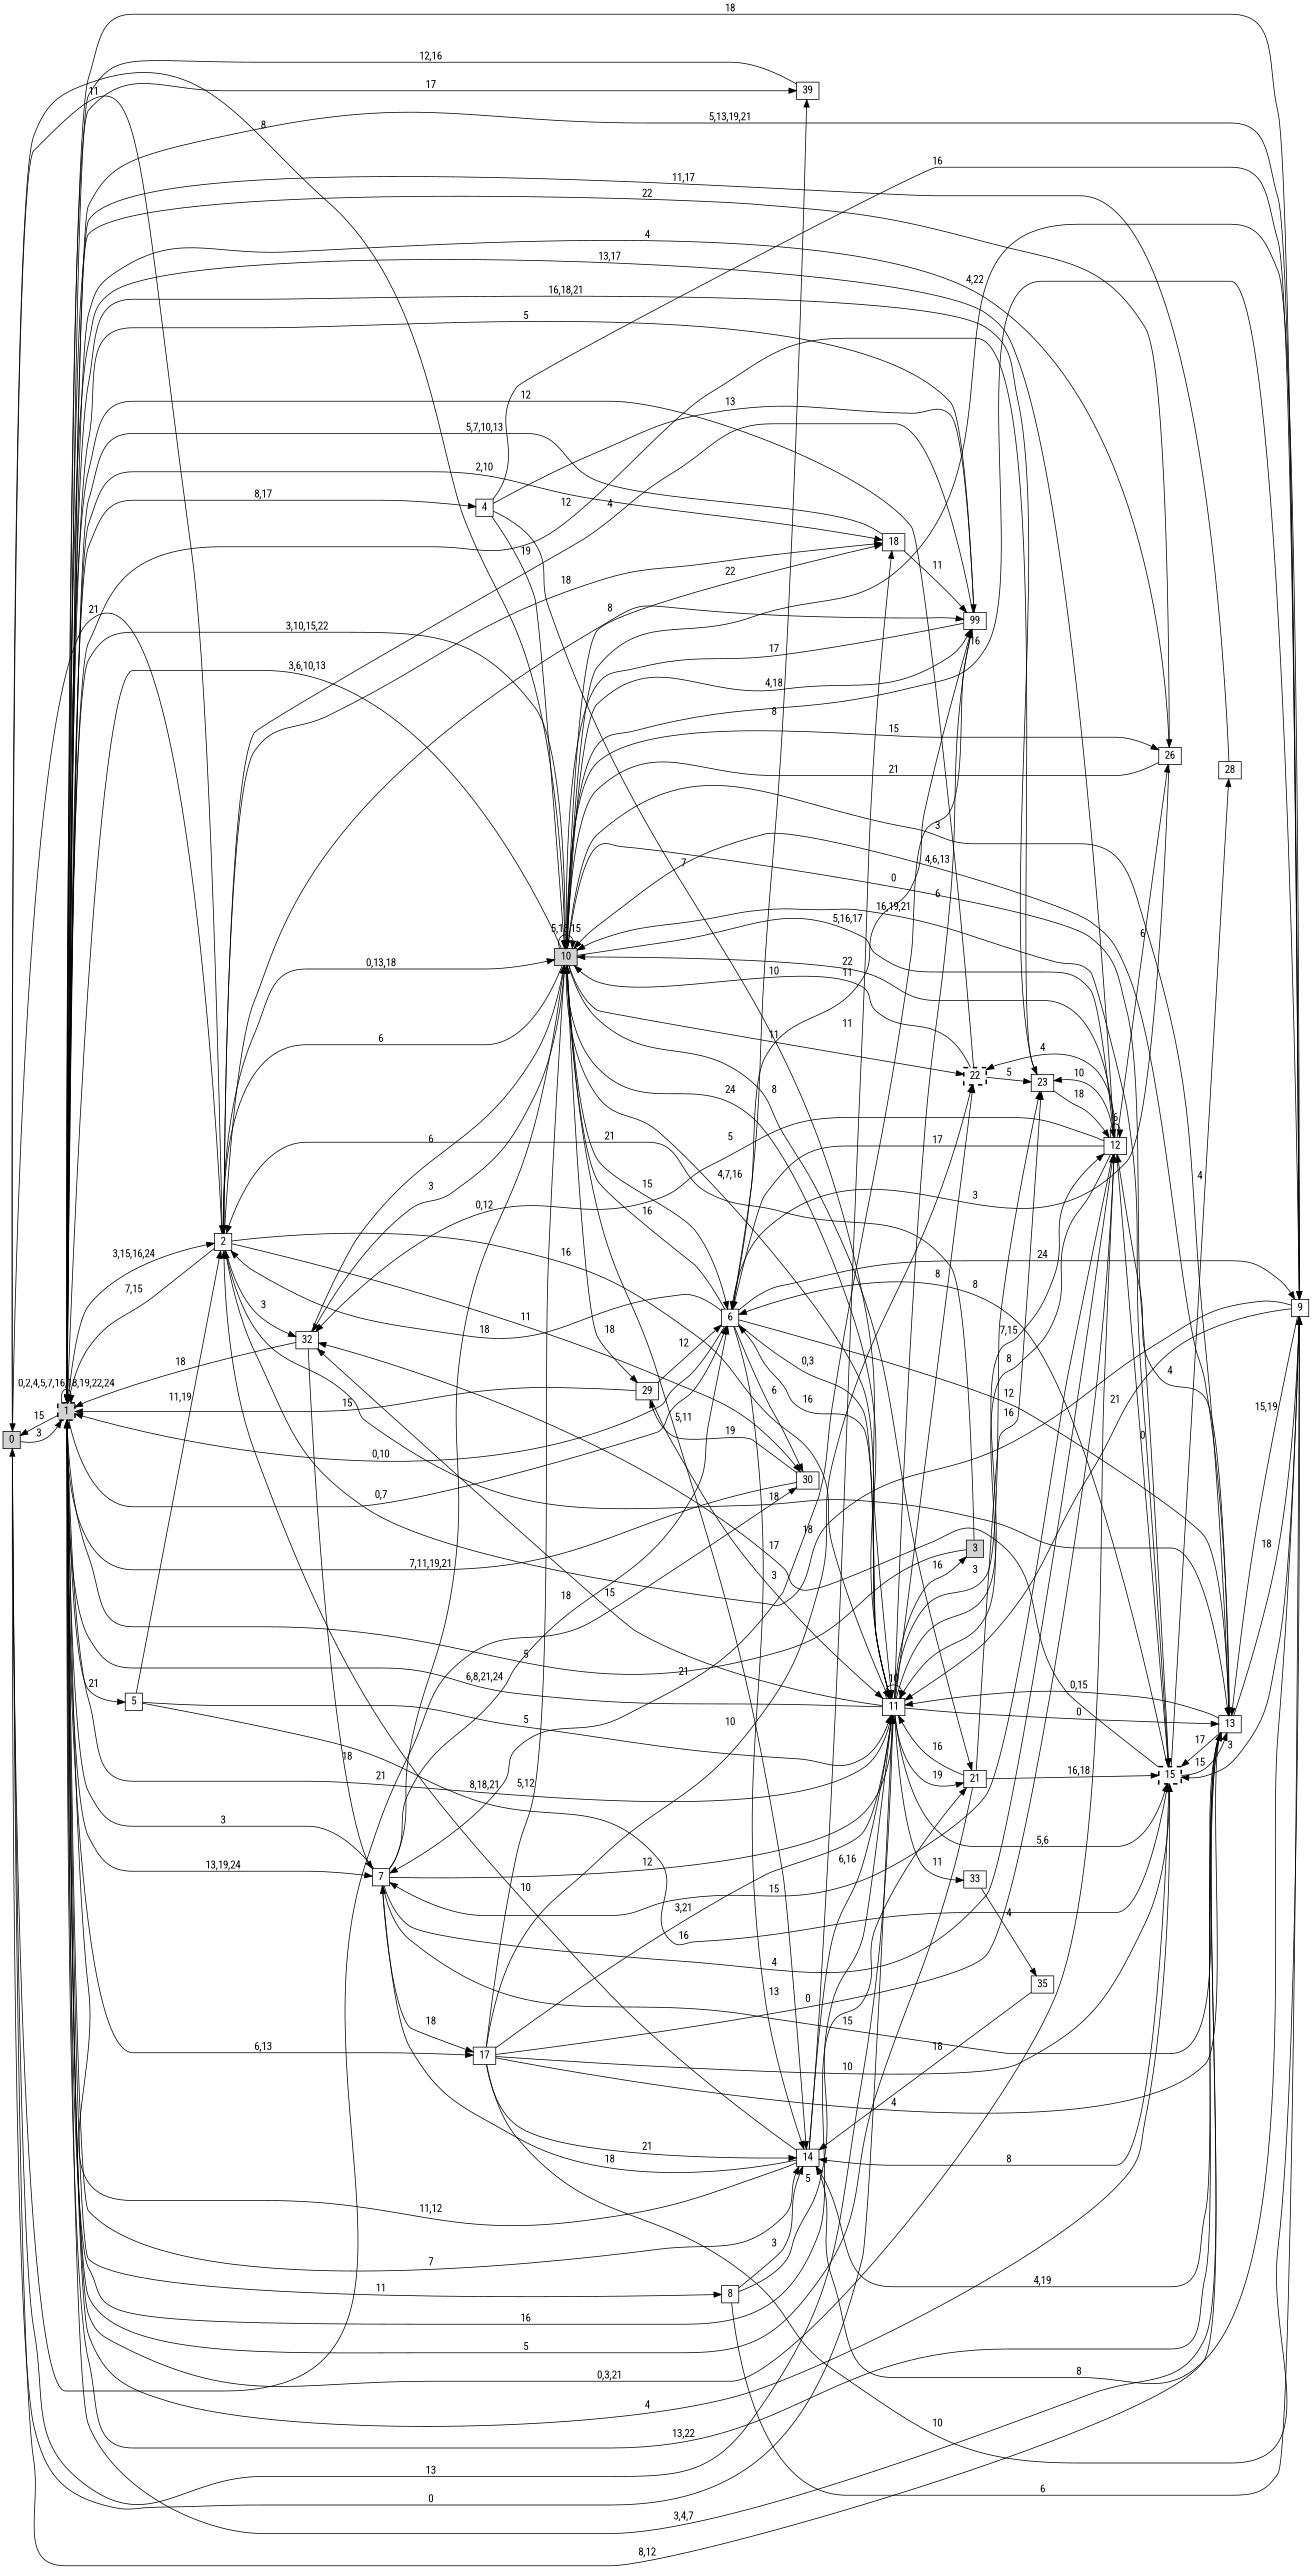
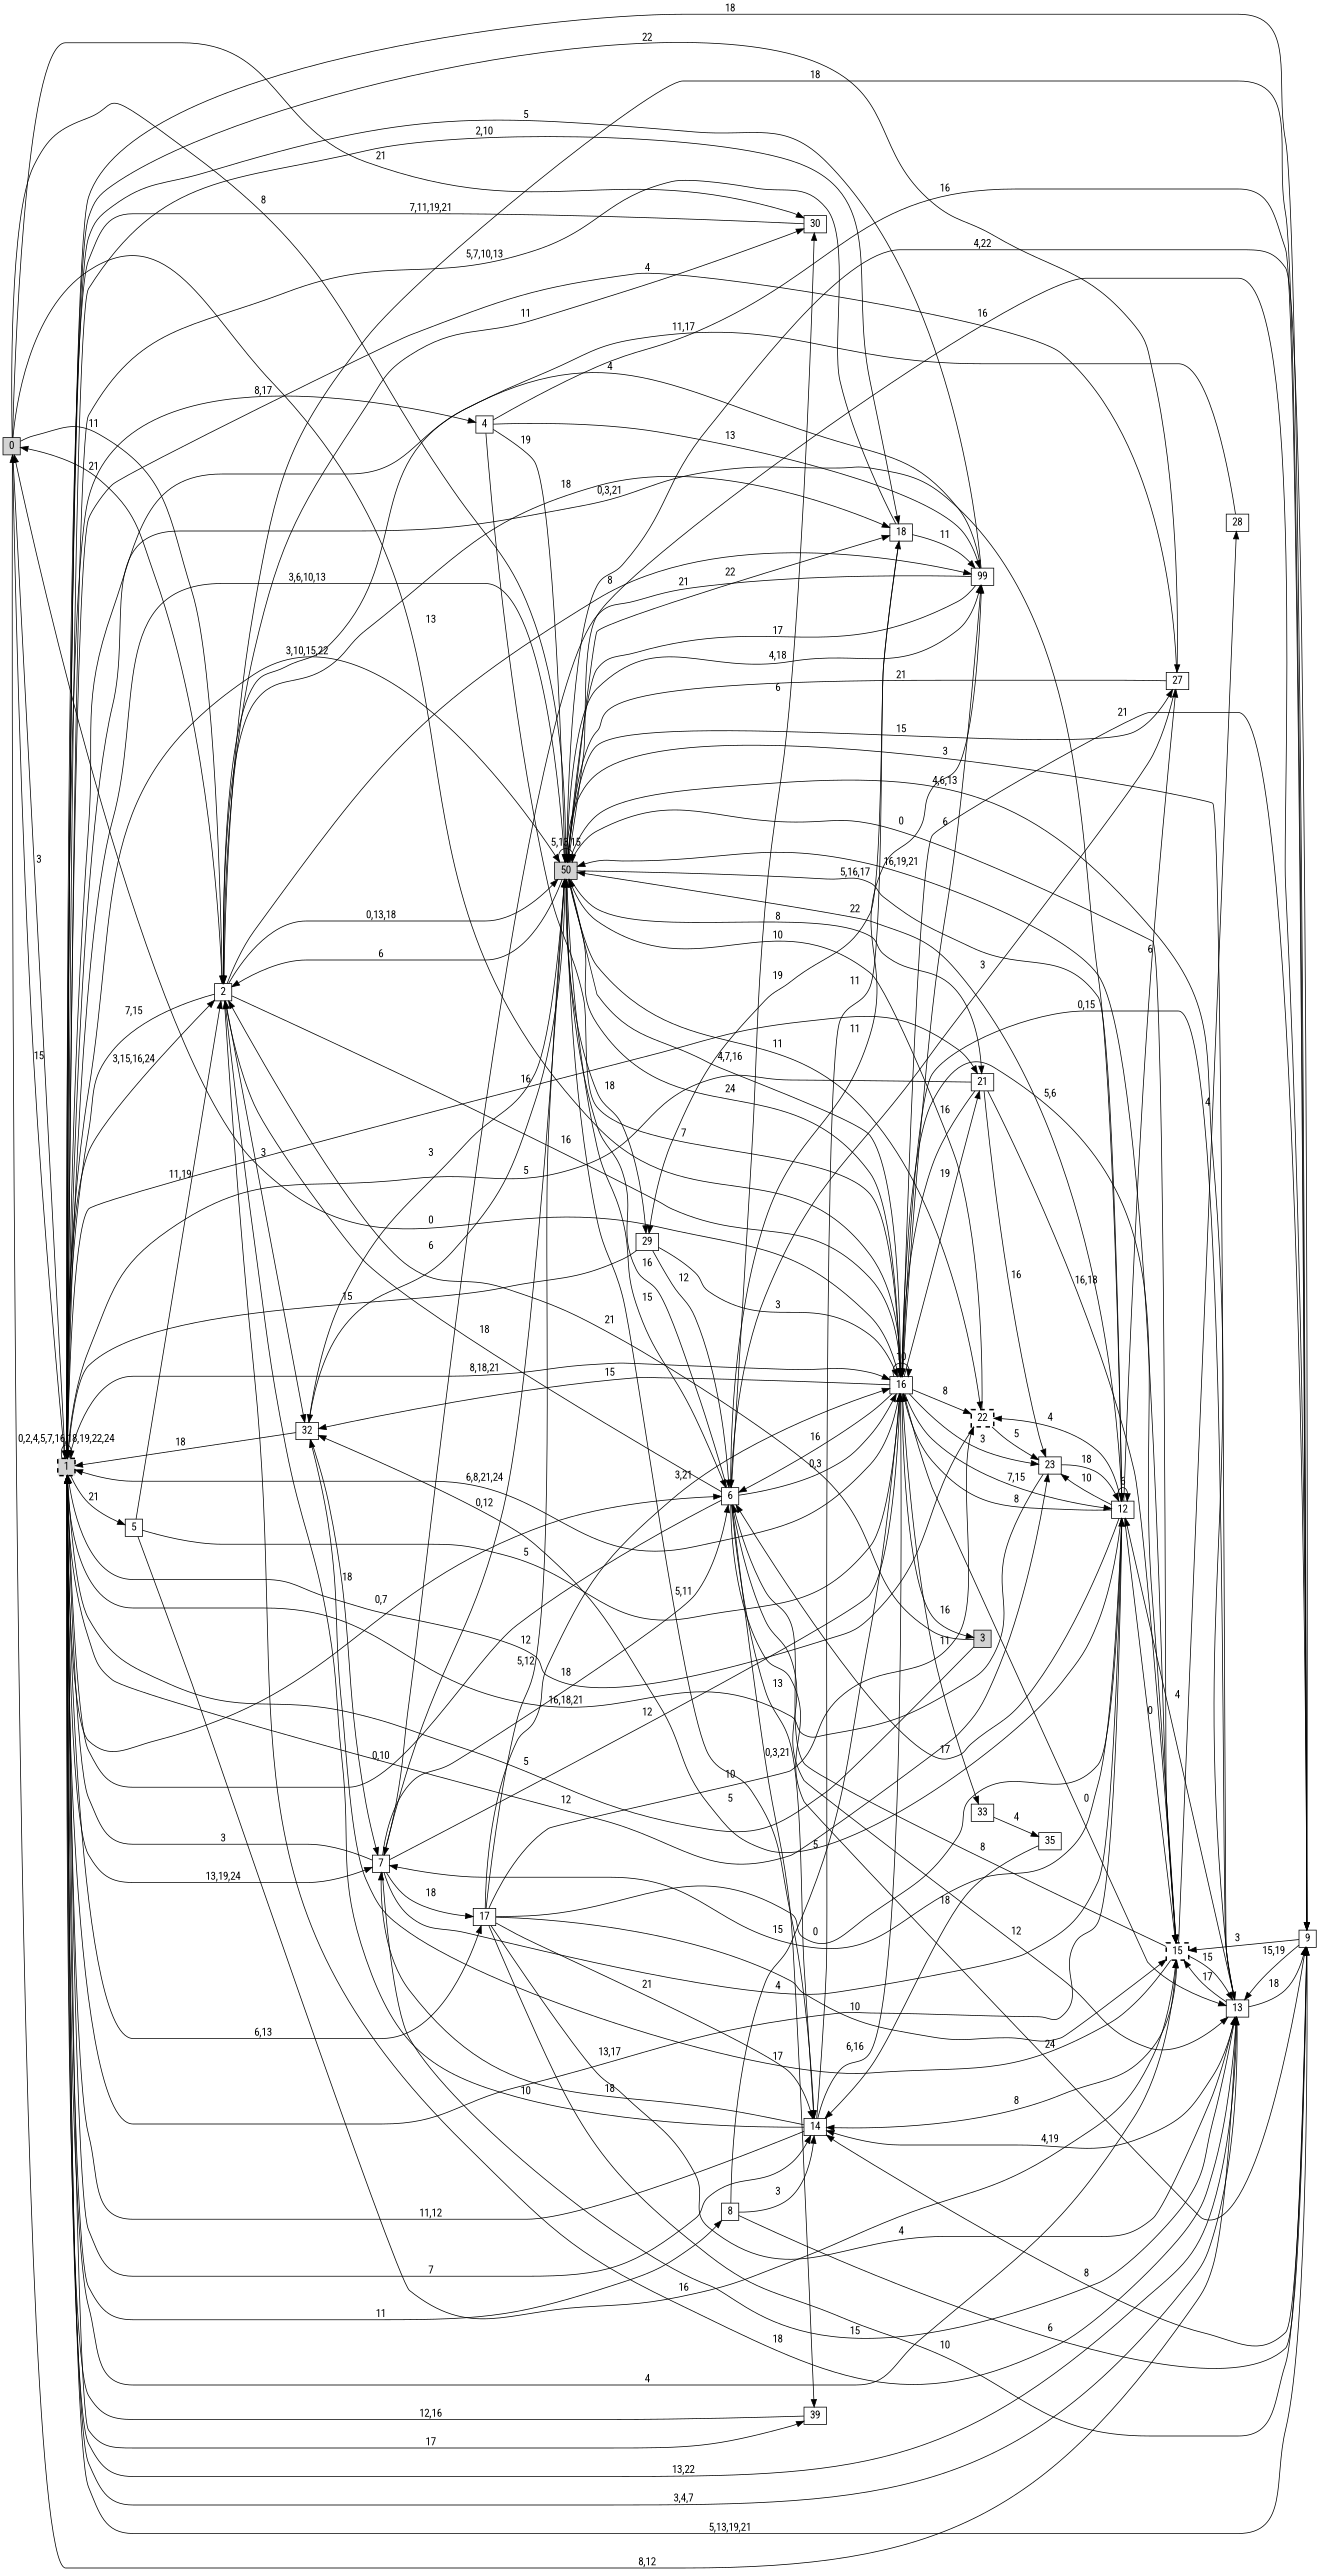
(774, 712) -> (778, 1753)
(1170, 756) -> (1178, 681)
(566, 957) -> (566, 871)
(722, 1438) -> (853, 938)
(894, 1707) -> (901, 1385)
